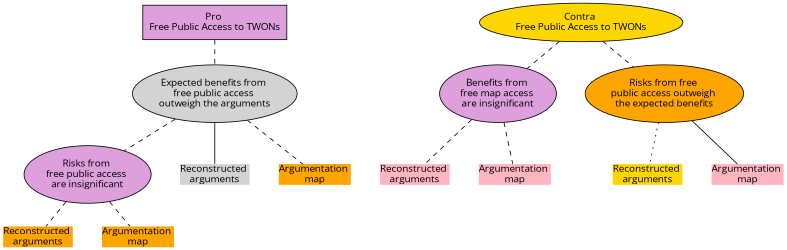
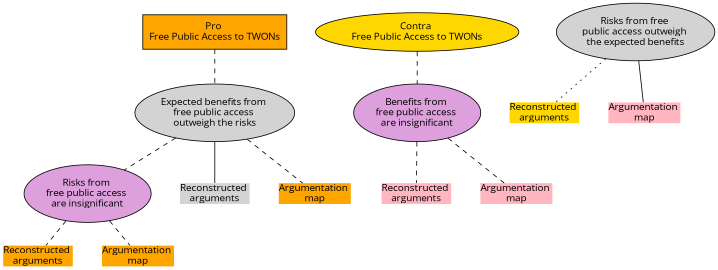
(215, 22) -> (215, 32)
(618, 54) -> none
(215, 94) -> (215, 113)
(498, 94) -> (417, 113)
(664, 94) -> (636, 32)
